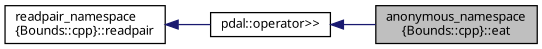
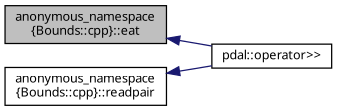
(85, 25) -> (86, 86)
(360, 25) -> (196, 43)
